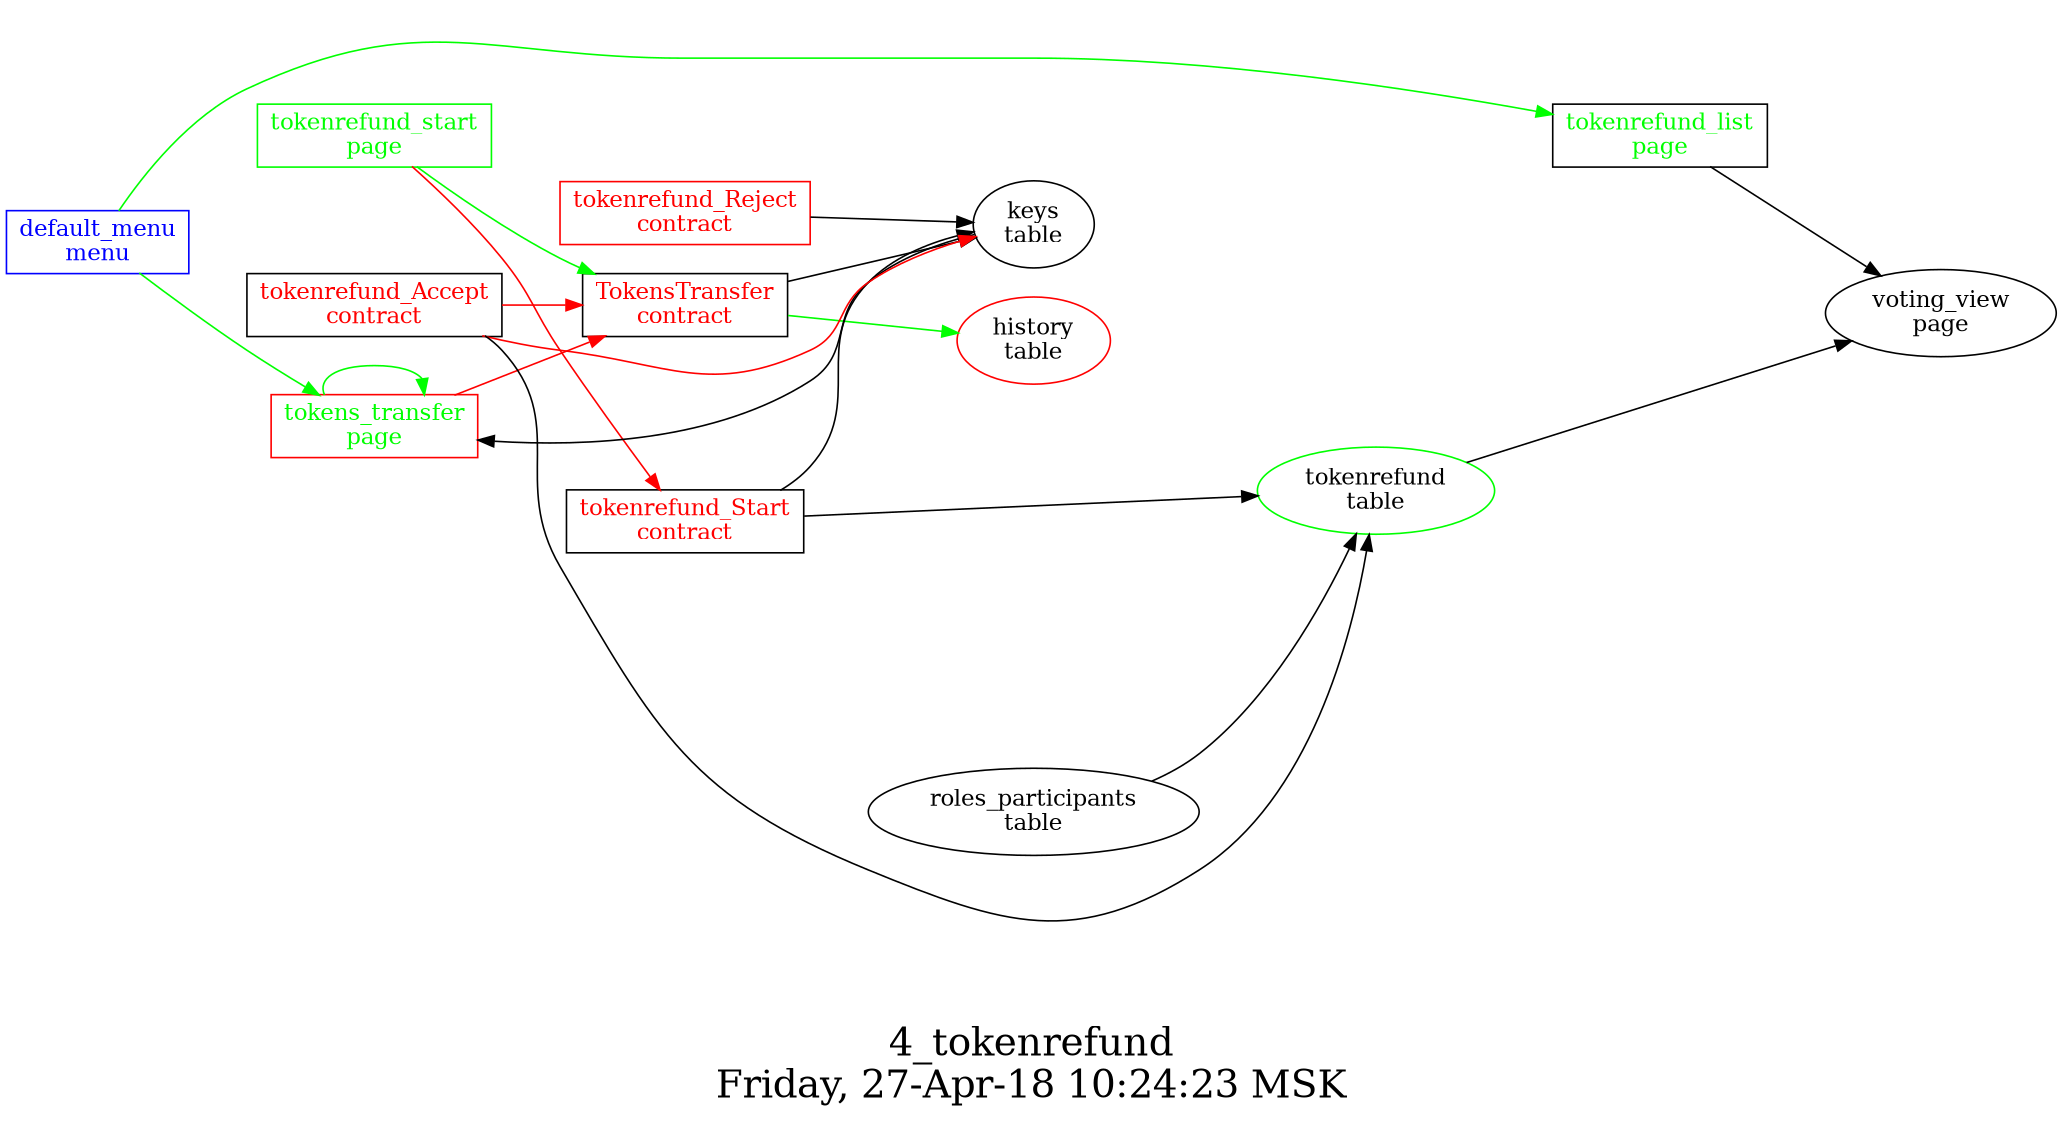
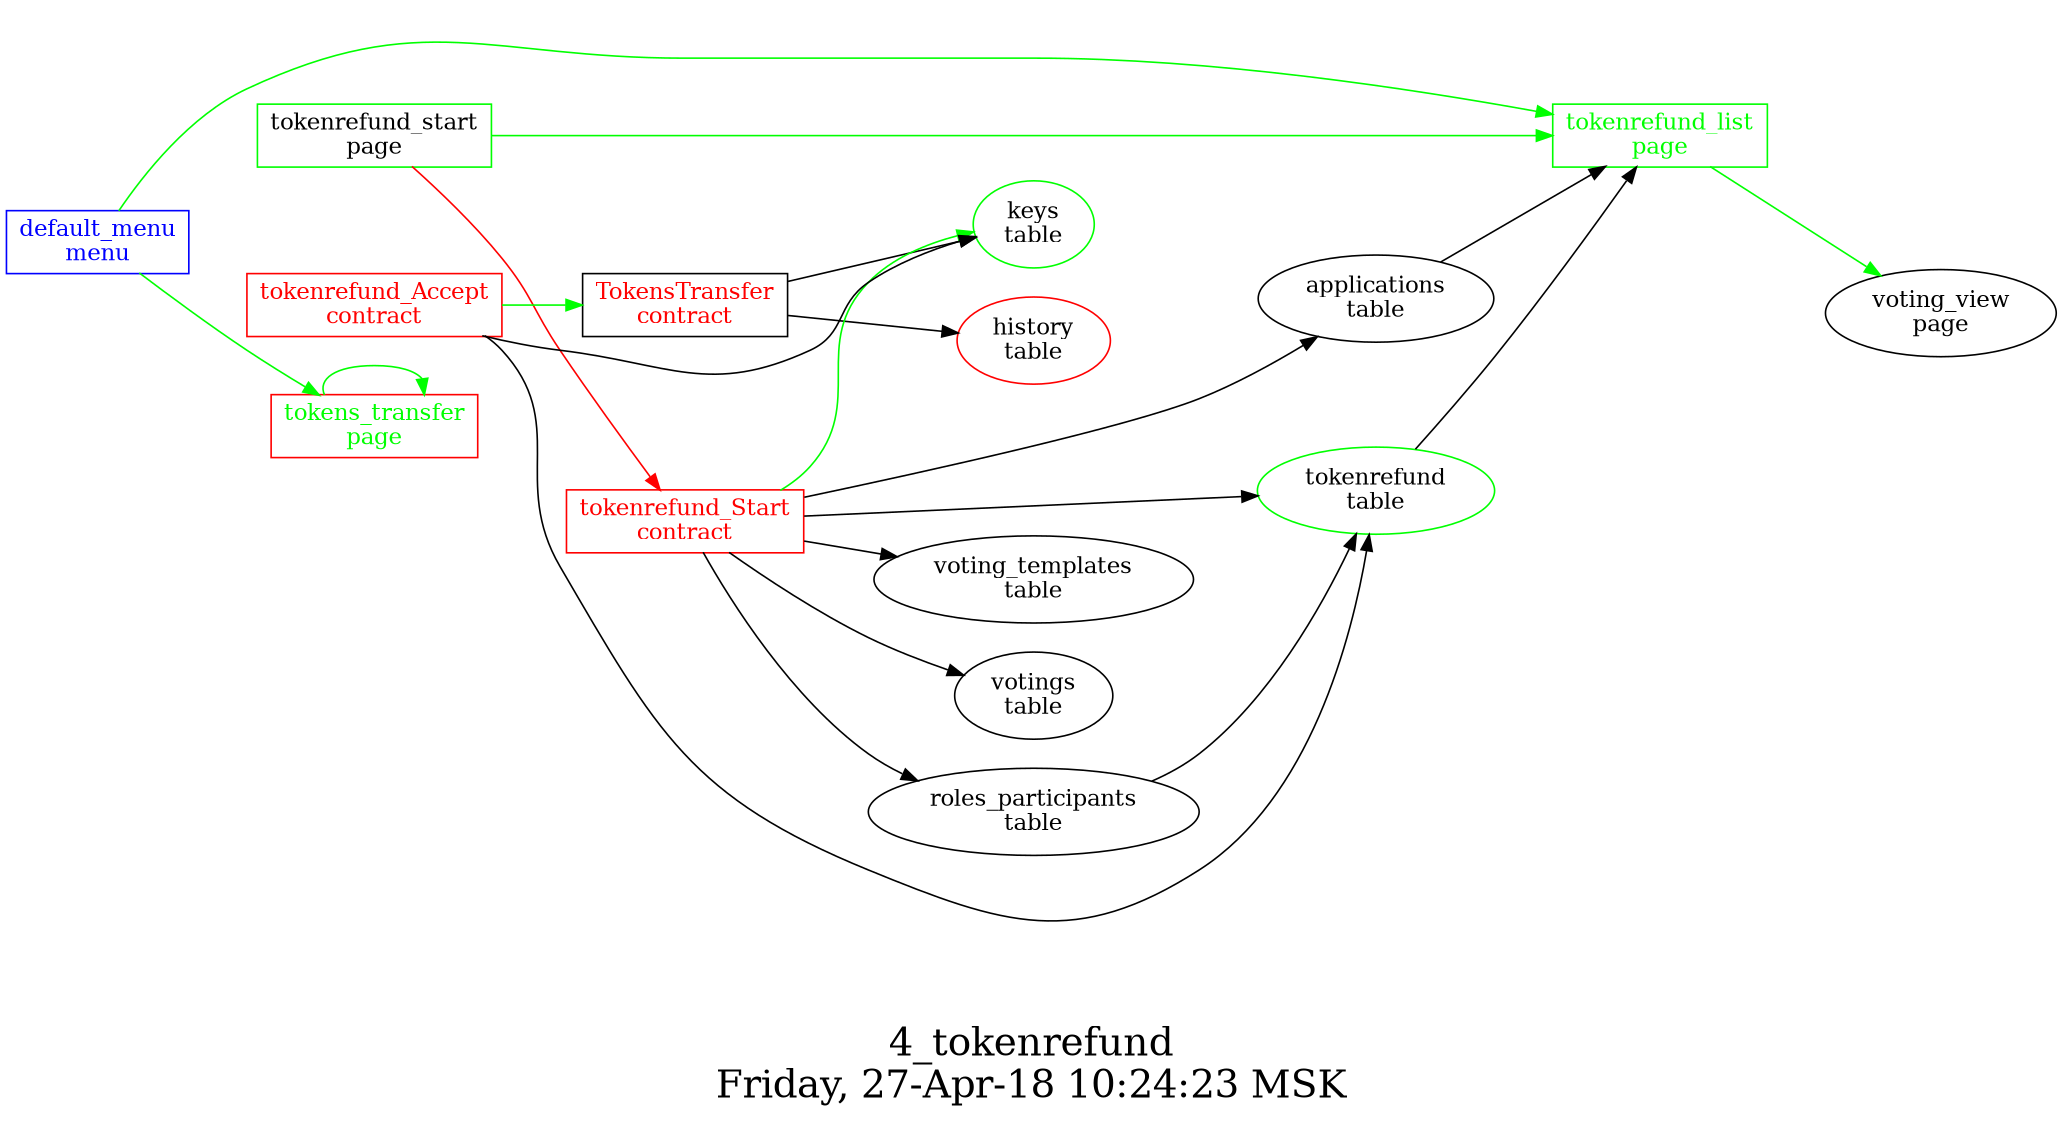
(374, 136) -> (374, 136)
(1660, 136) -> (1660, 136)
(685, 213) -> none
(1788, 217) -> (1788, 217)
(496, 221) -> (1014, 136)
(1034, 224) -> (1034, 224)
none -> (1376, 299)
(374, 305) -> (374, 305)
(545, 305) -> (545, 305)
(865, 323) -> (865, 323)
(529, 366) -> none
(838, 368) -> (840, 342)
(742, 372) -> (742, 372)
(769, 403) -> none
(1651, 404) -> (1525, 318)
(685, 521) -> (685, 521)
none -> (1034, 579)
none -> (788, 677)
none -> (1034, 696)
